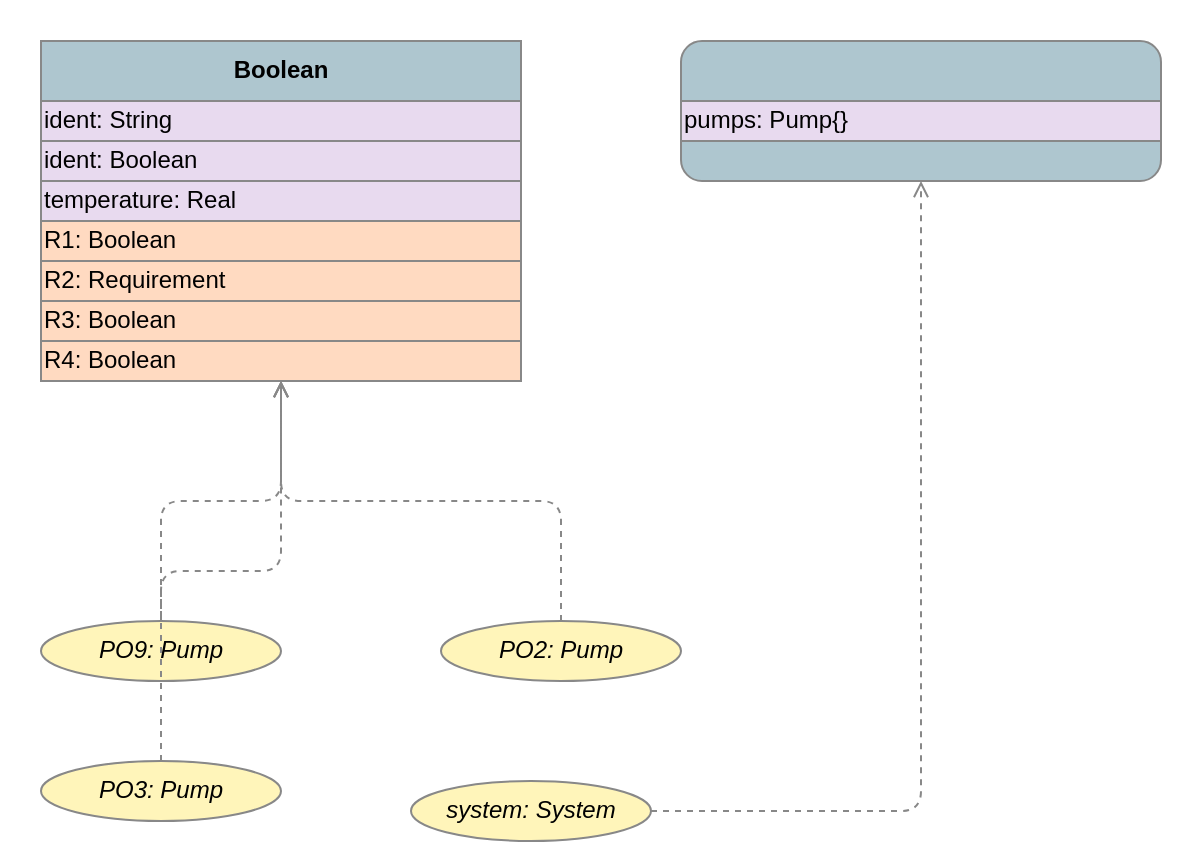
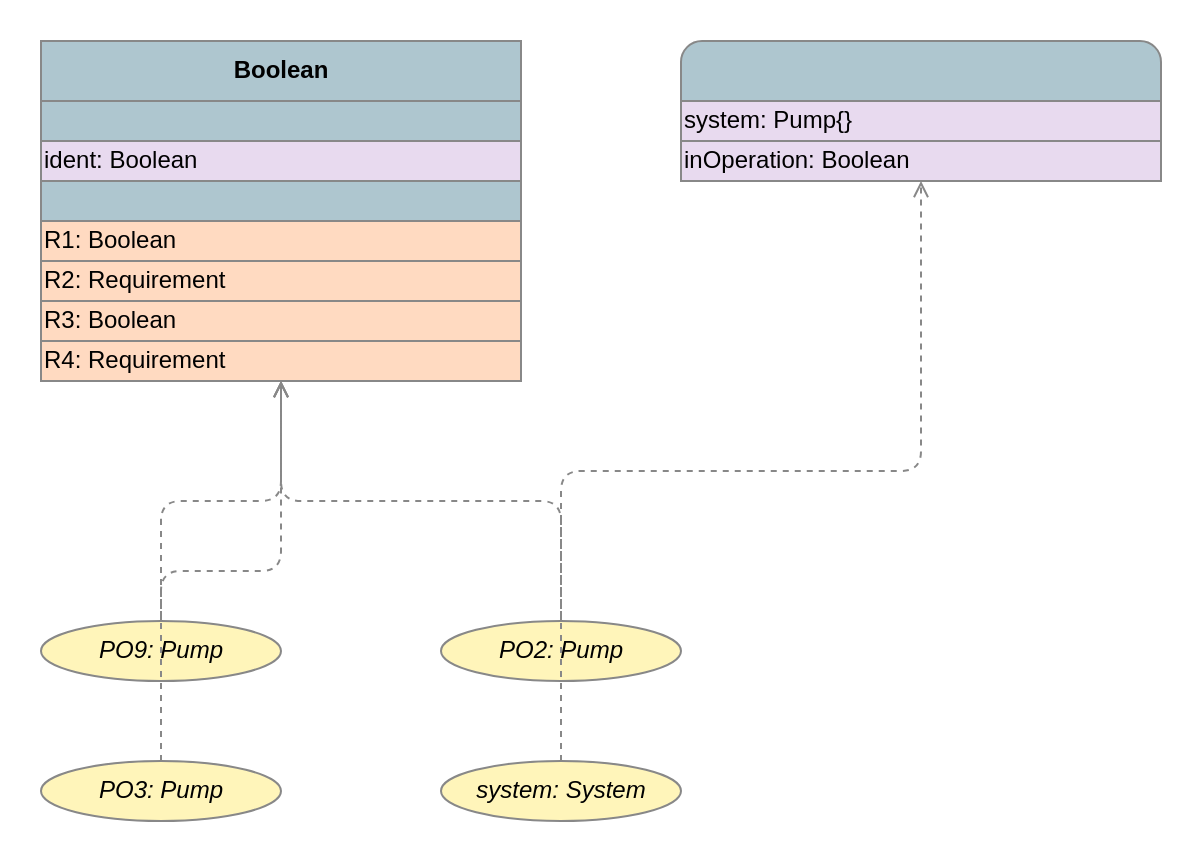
(281, 121) -> none
(766, 121) -> (773, 121)
none -> (921, 161)
(281, 201) -> none
(110, 361) -> (136, 361)
(531, 811) -> (561, 791)
